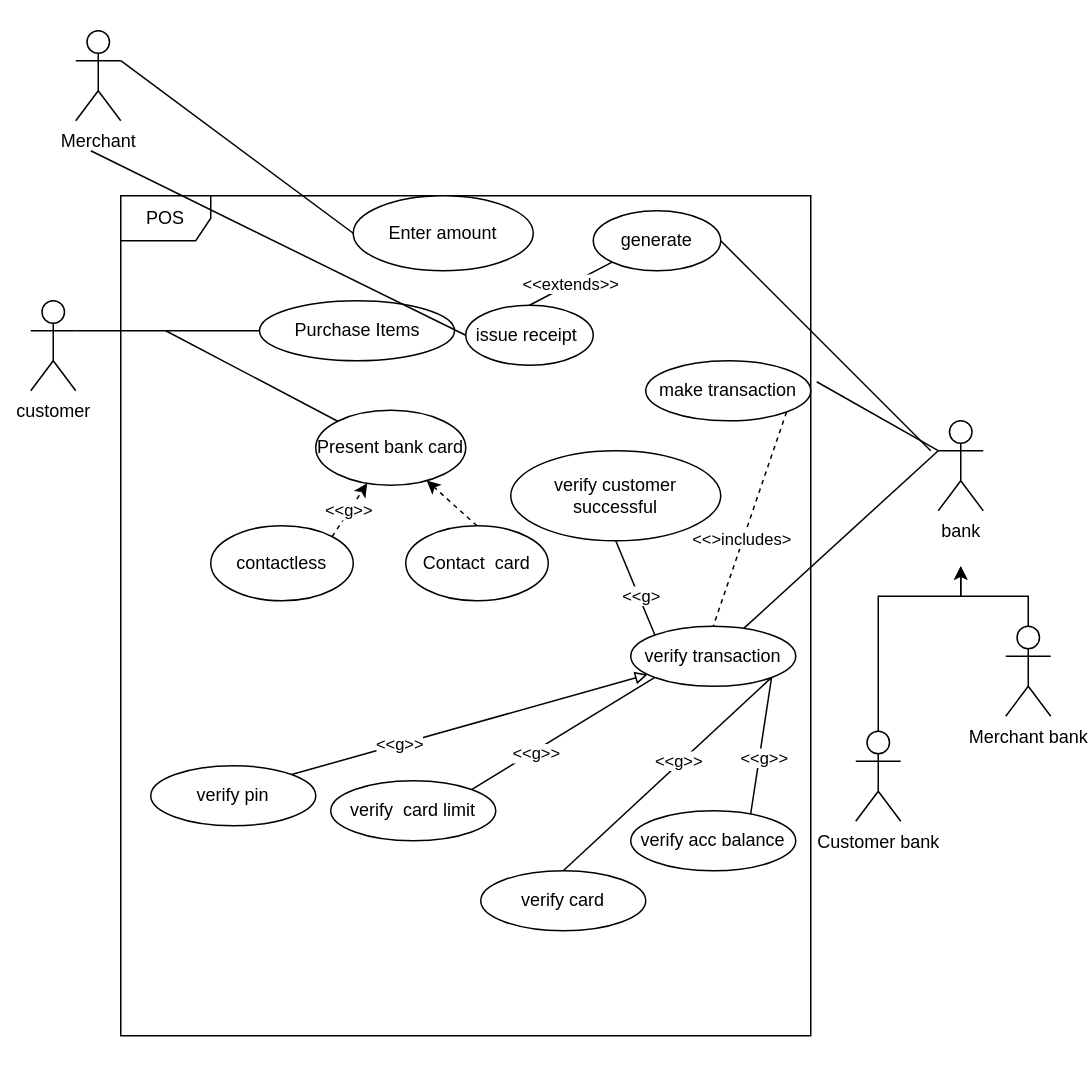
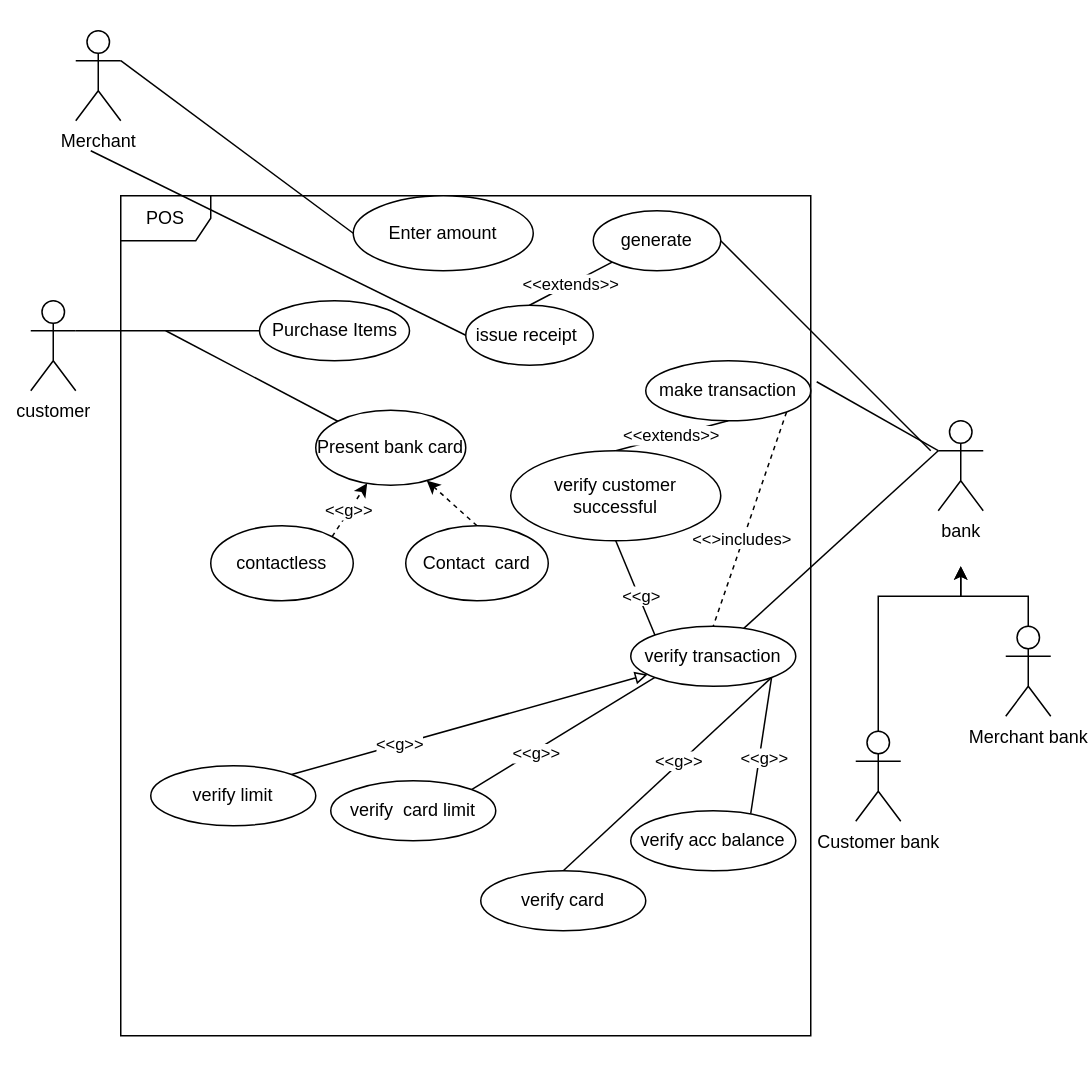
(357, 331) -> (335, 331)
none -> (688, 432)
(233, 796) -> (233, 796)
